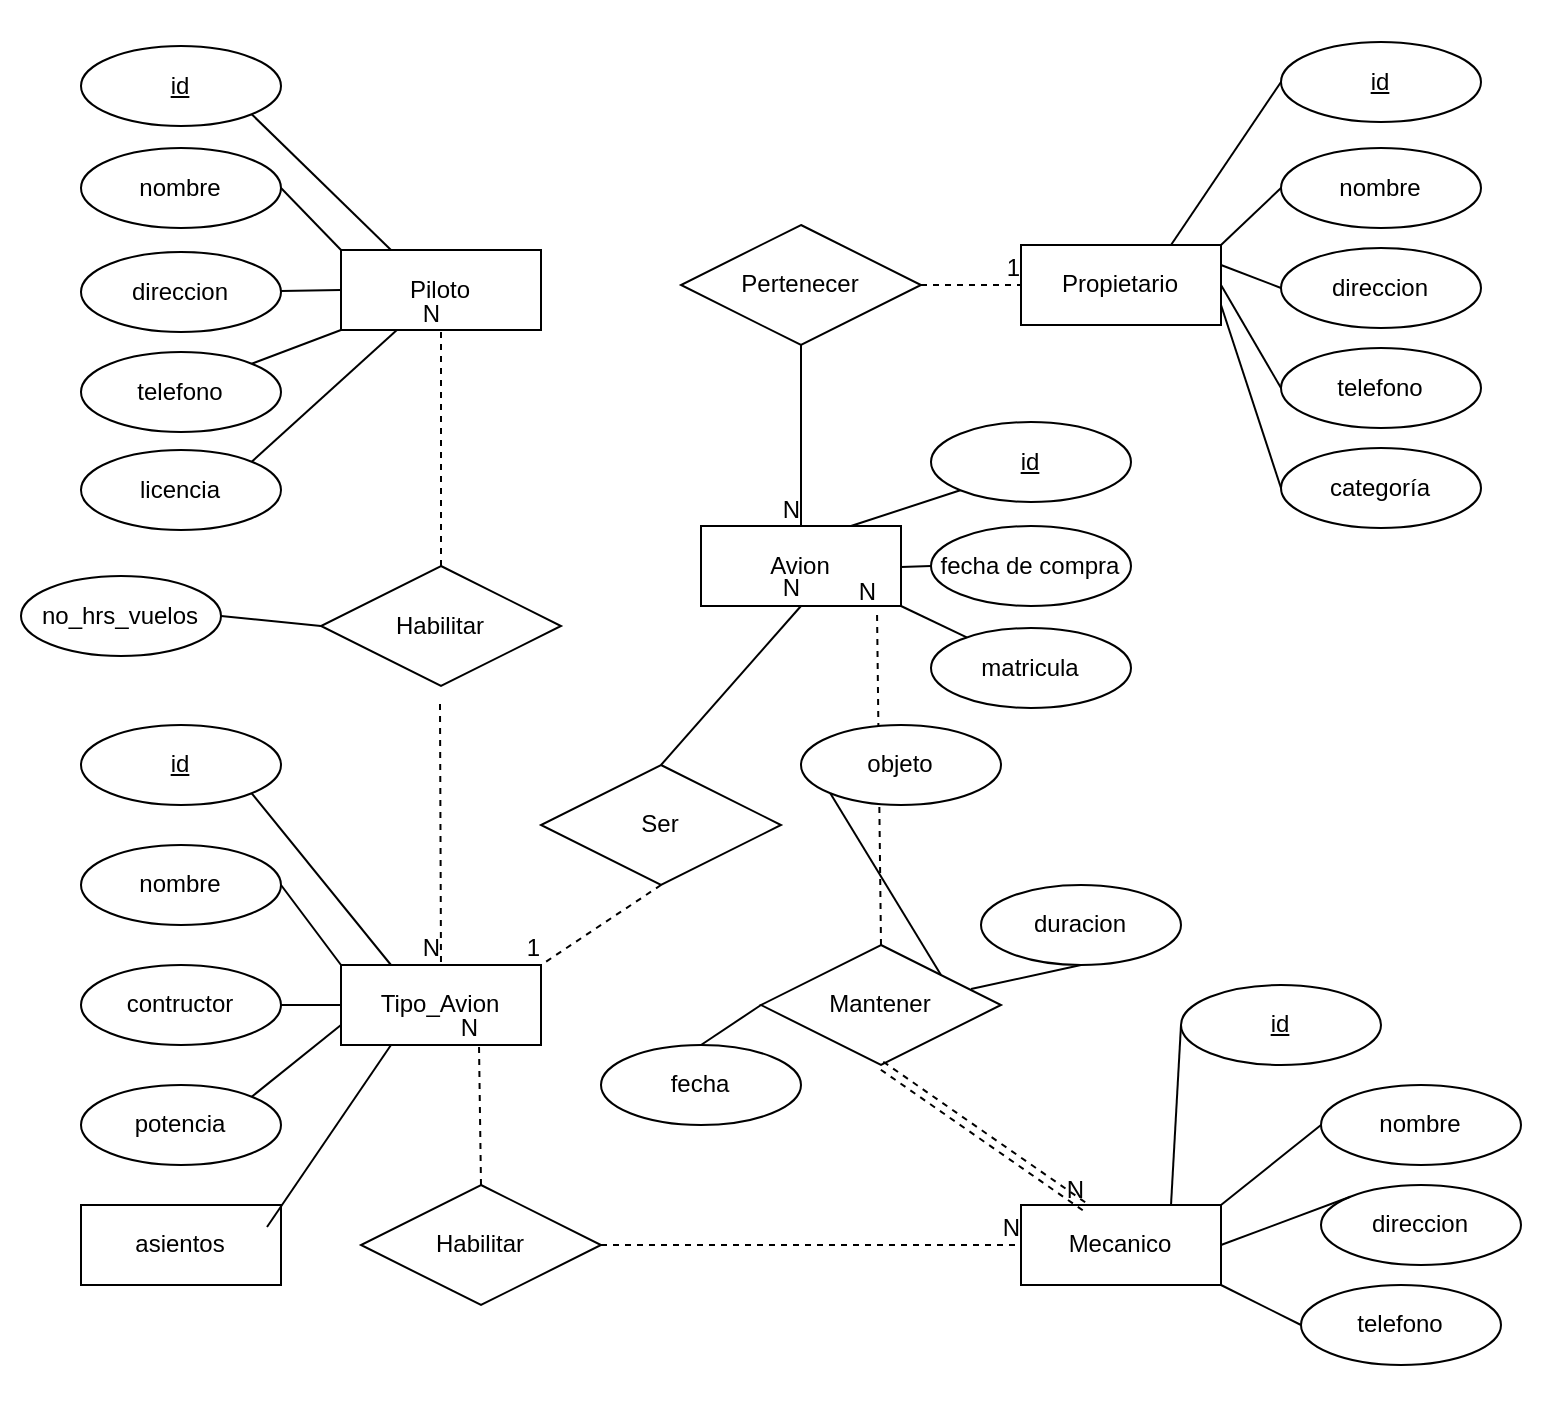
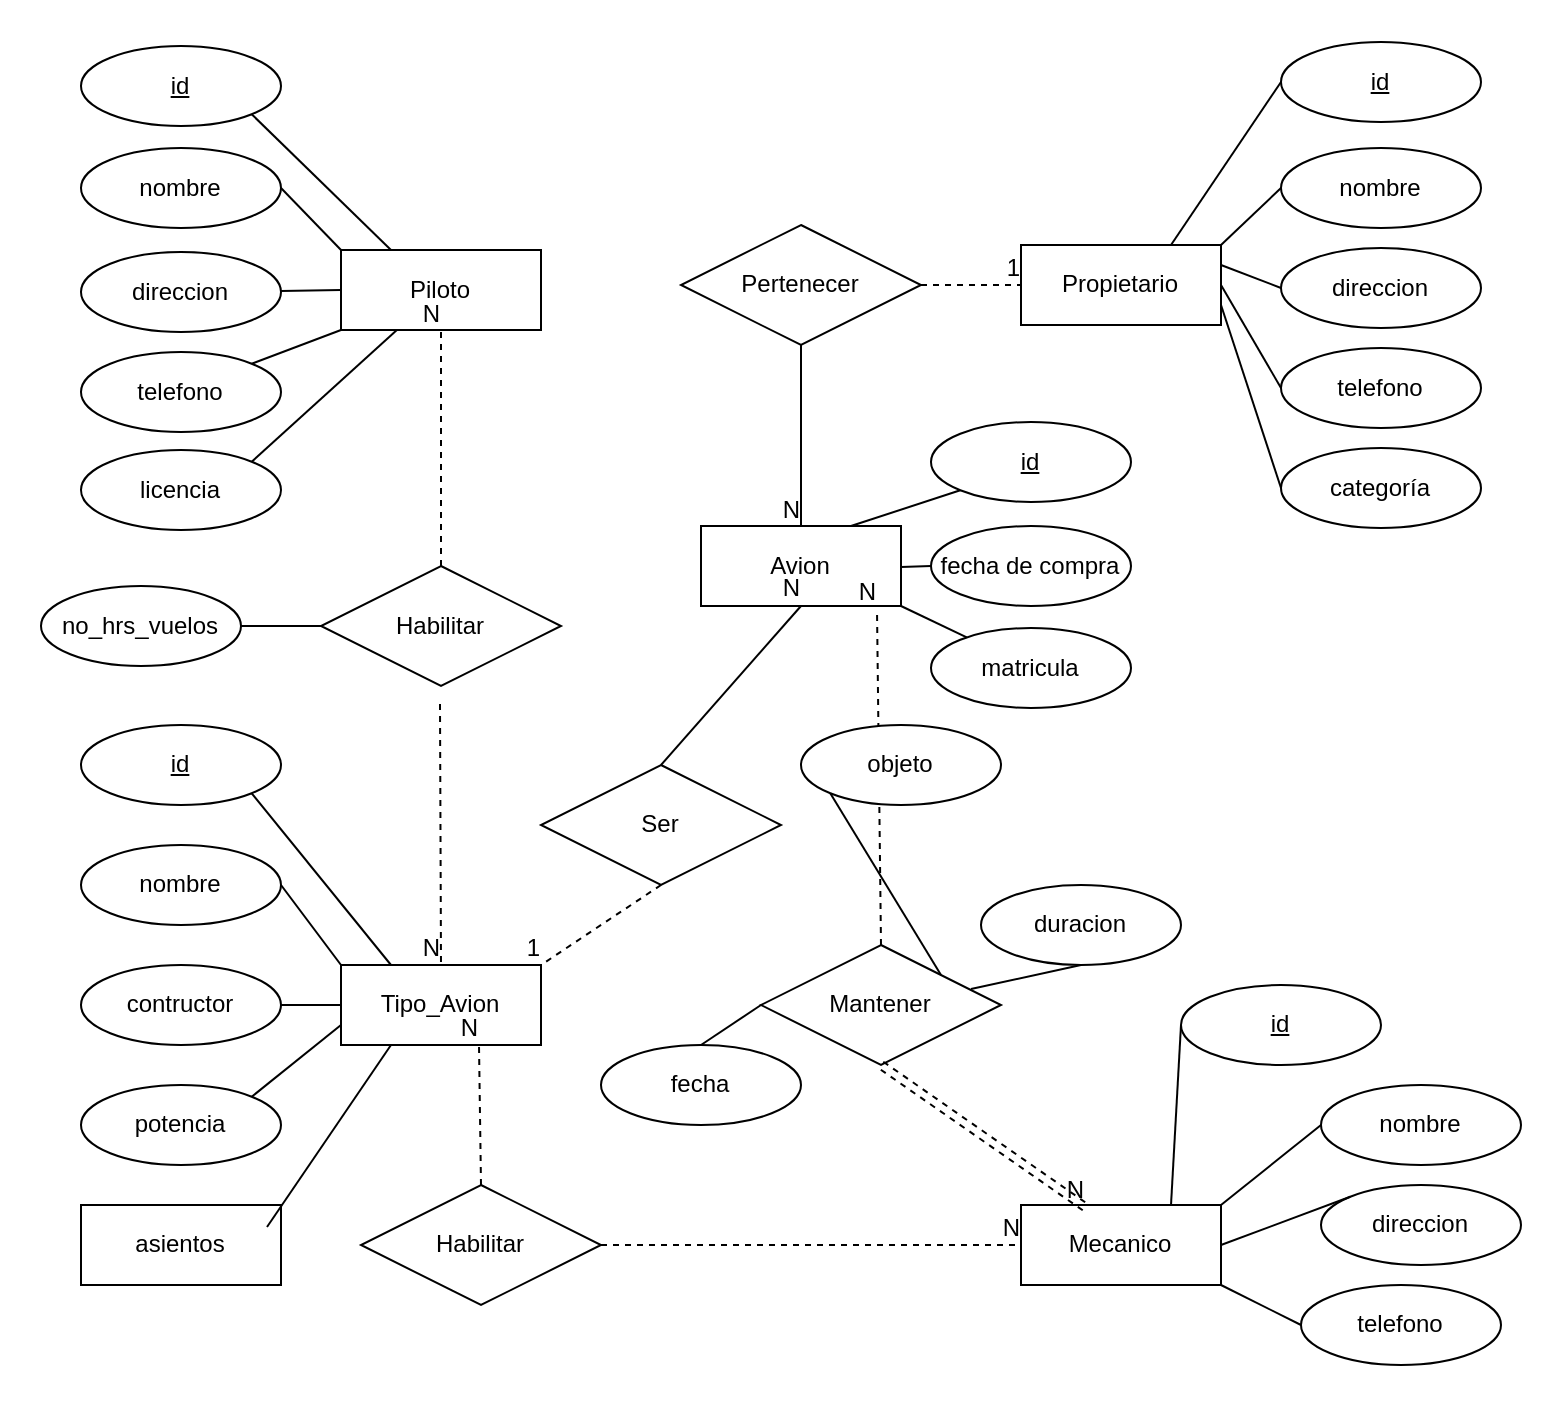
(121, 616) -> (141, 626)
